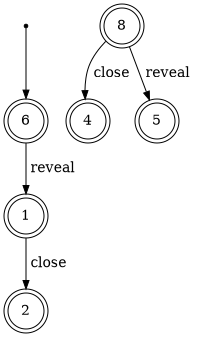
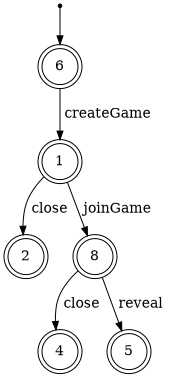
(53, 168) -> (108, 114)
none -> (76, 205)
